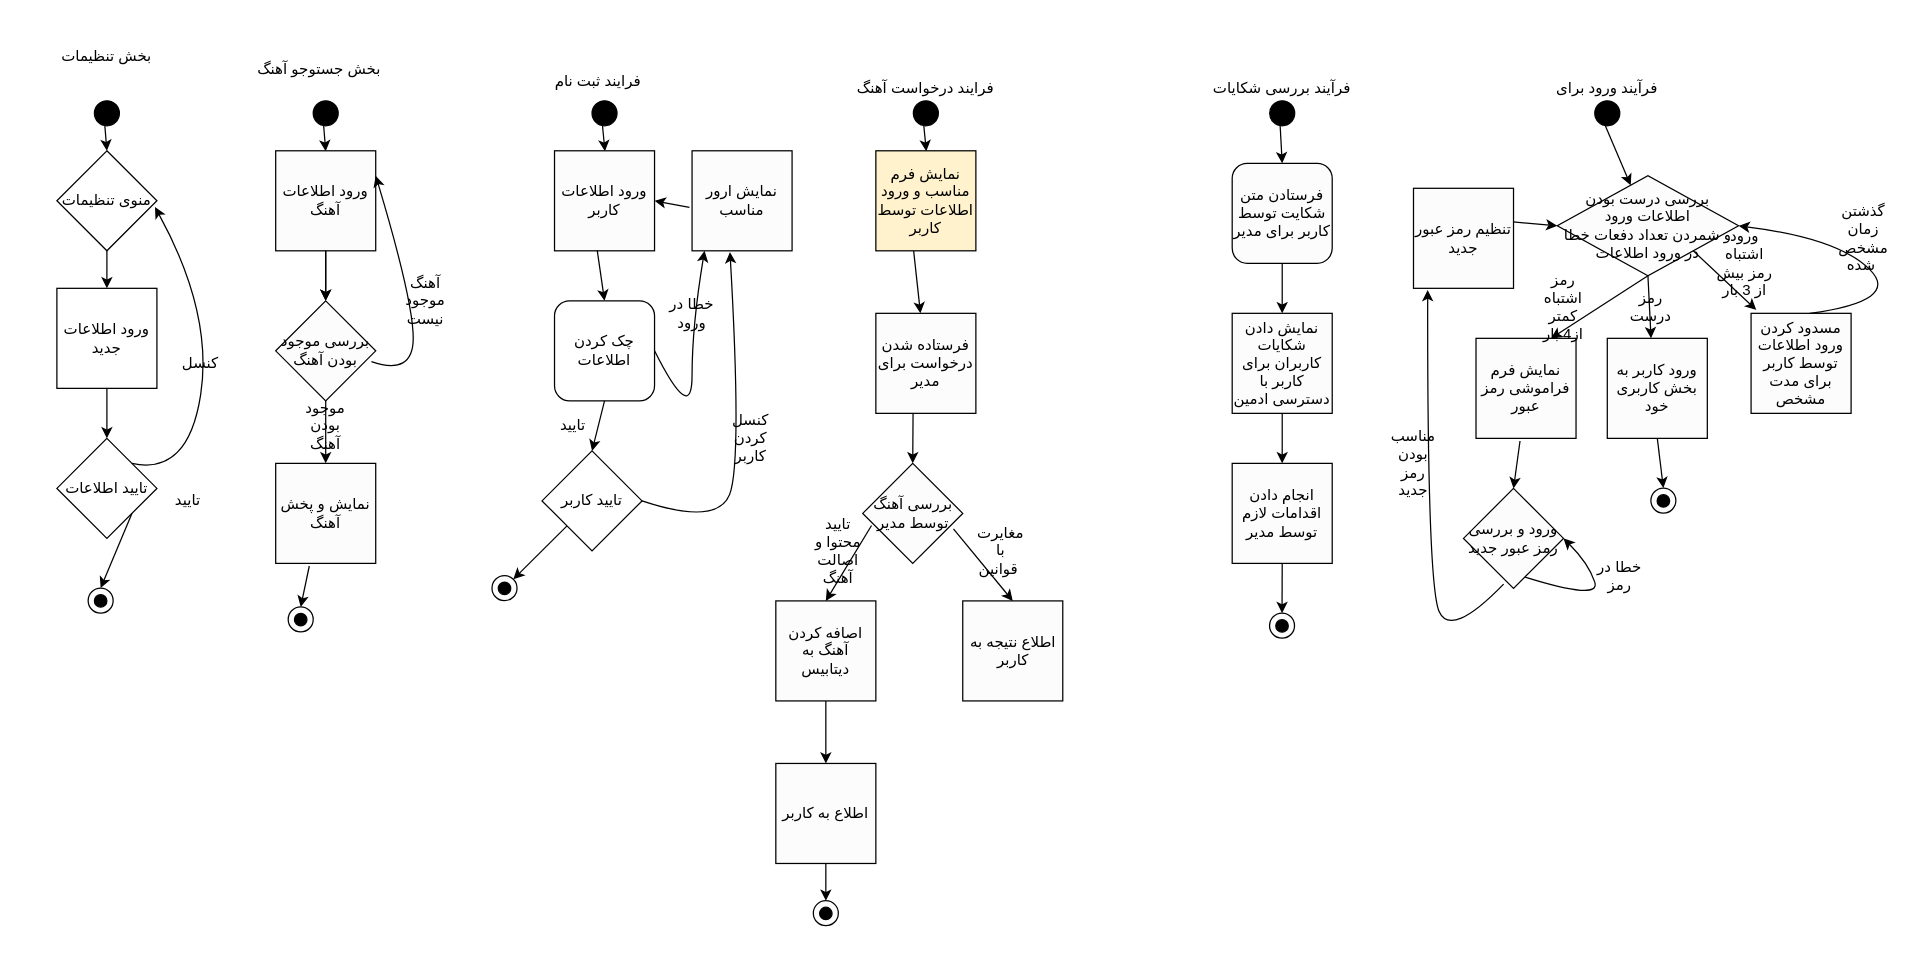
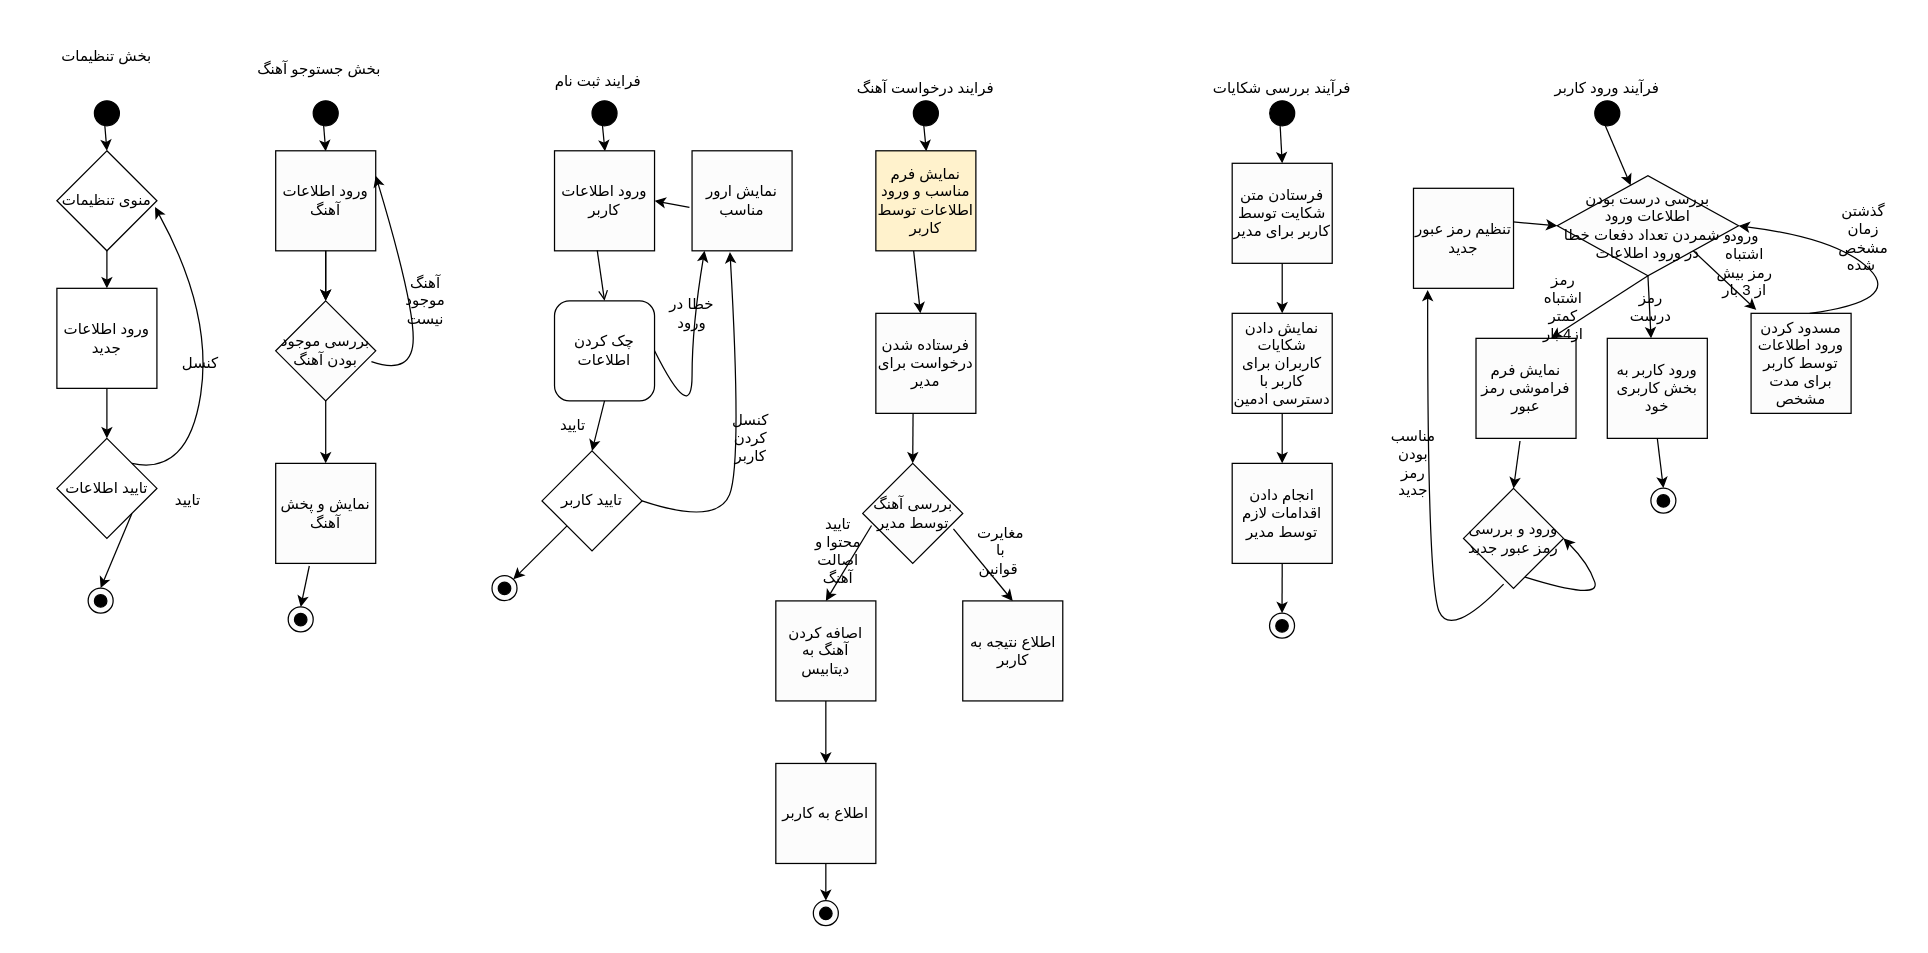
(1607, 88) -> (1607, 88)
(1282, 213) -> (1282, 213)
(603, 291) -> (603, 293)
(326, 426) -> none
(1619, 576) -> none
